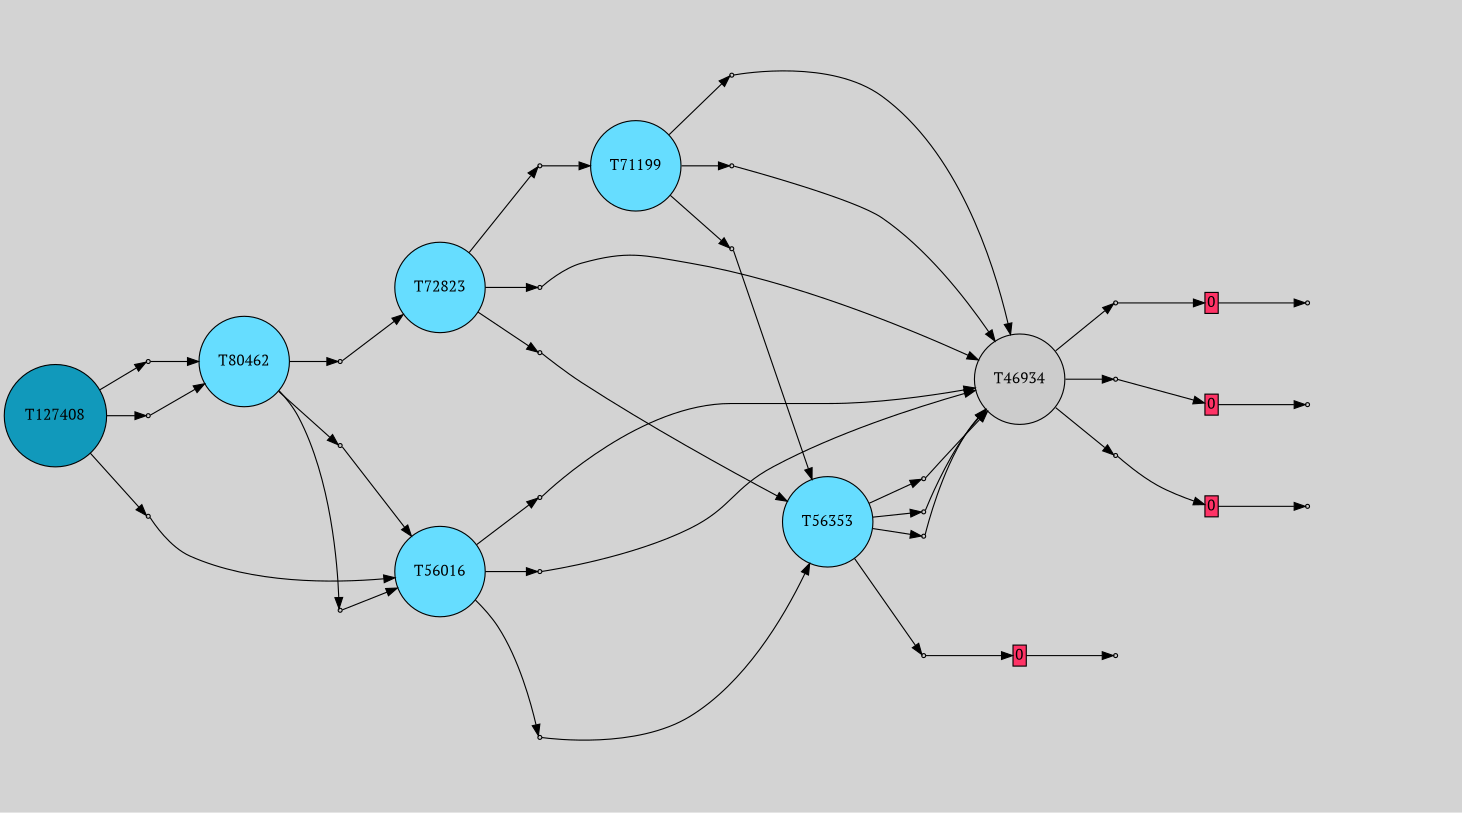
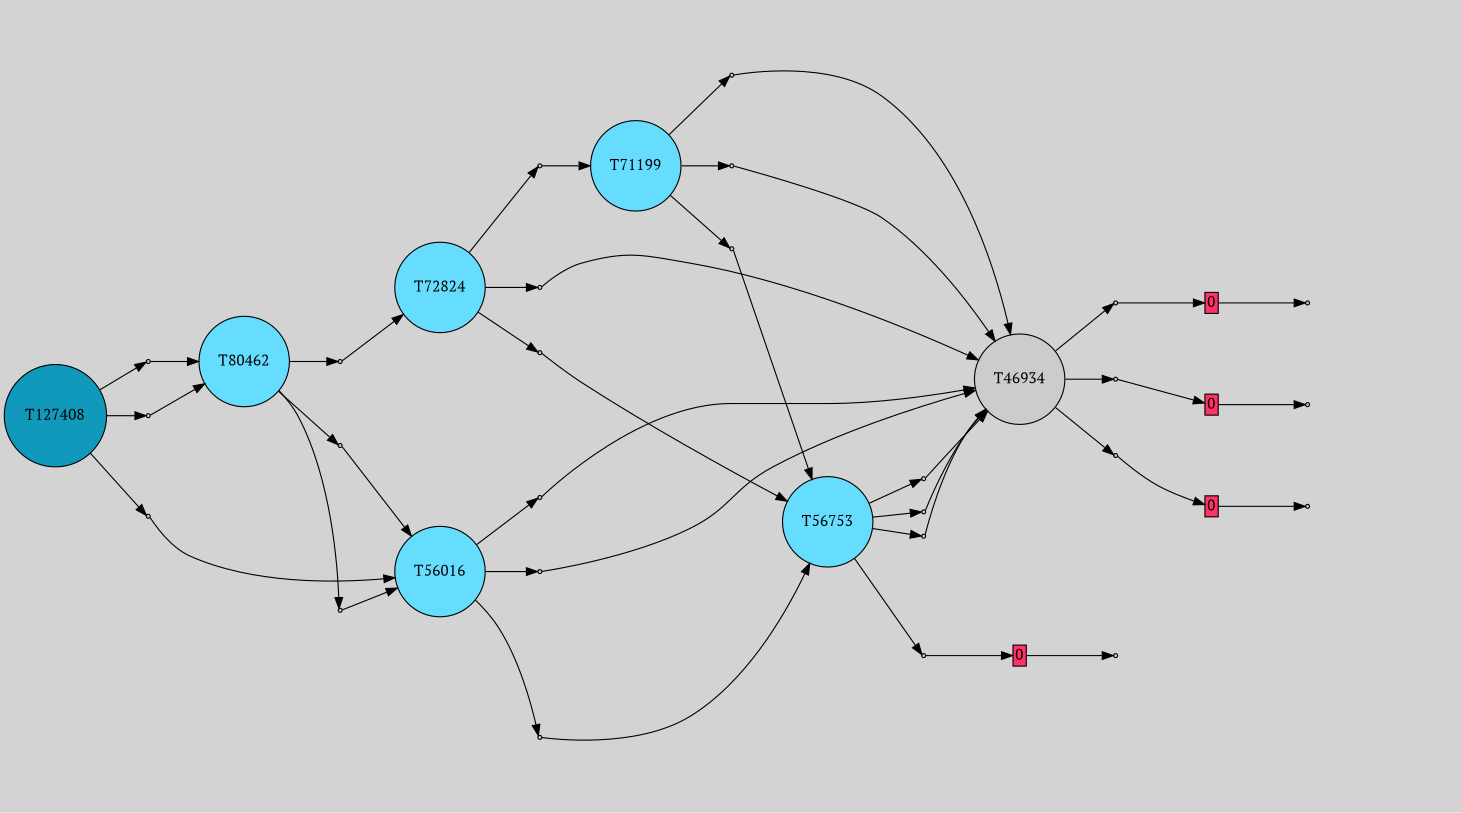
(440, 287) -> (440, 287)
(828, 522) -> (828, 522)
